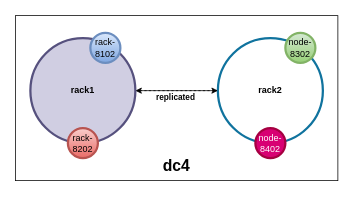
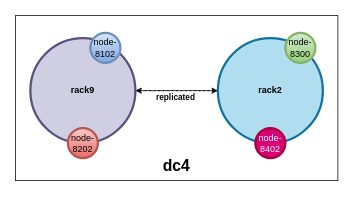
(105, 48) -> (105, 48)
(300, 48) -> (300, 48)
(83, 90) -> (83, 90)
(270, 90) -> (270, 90)
(83, 143) -> (83, 143)
